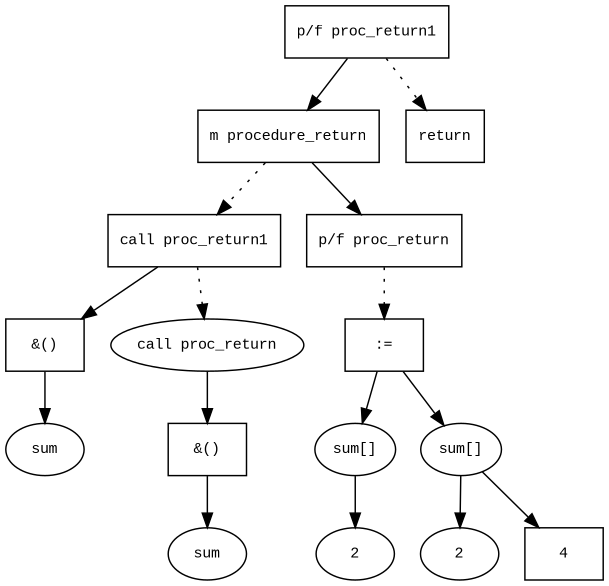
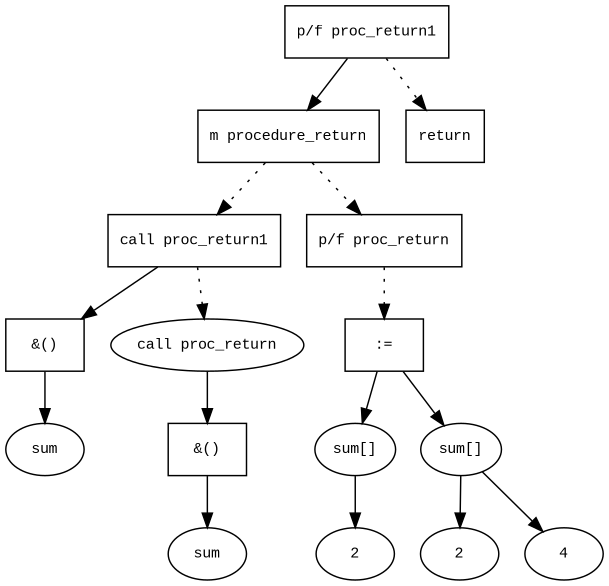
(331, 183) -> (331, 183)
(564, 554) -> (564, 554)
